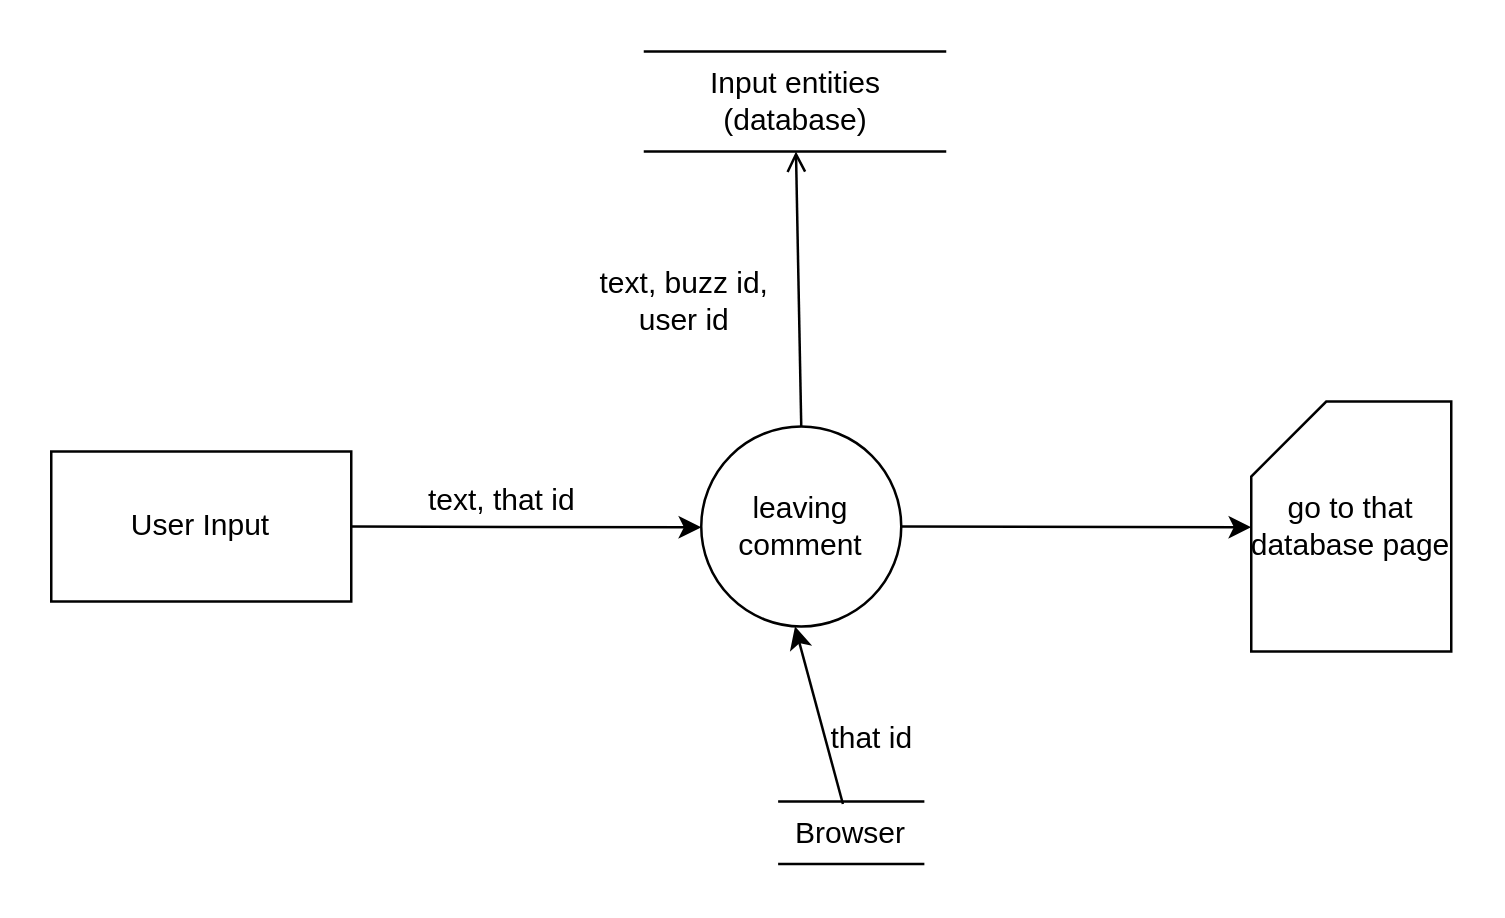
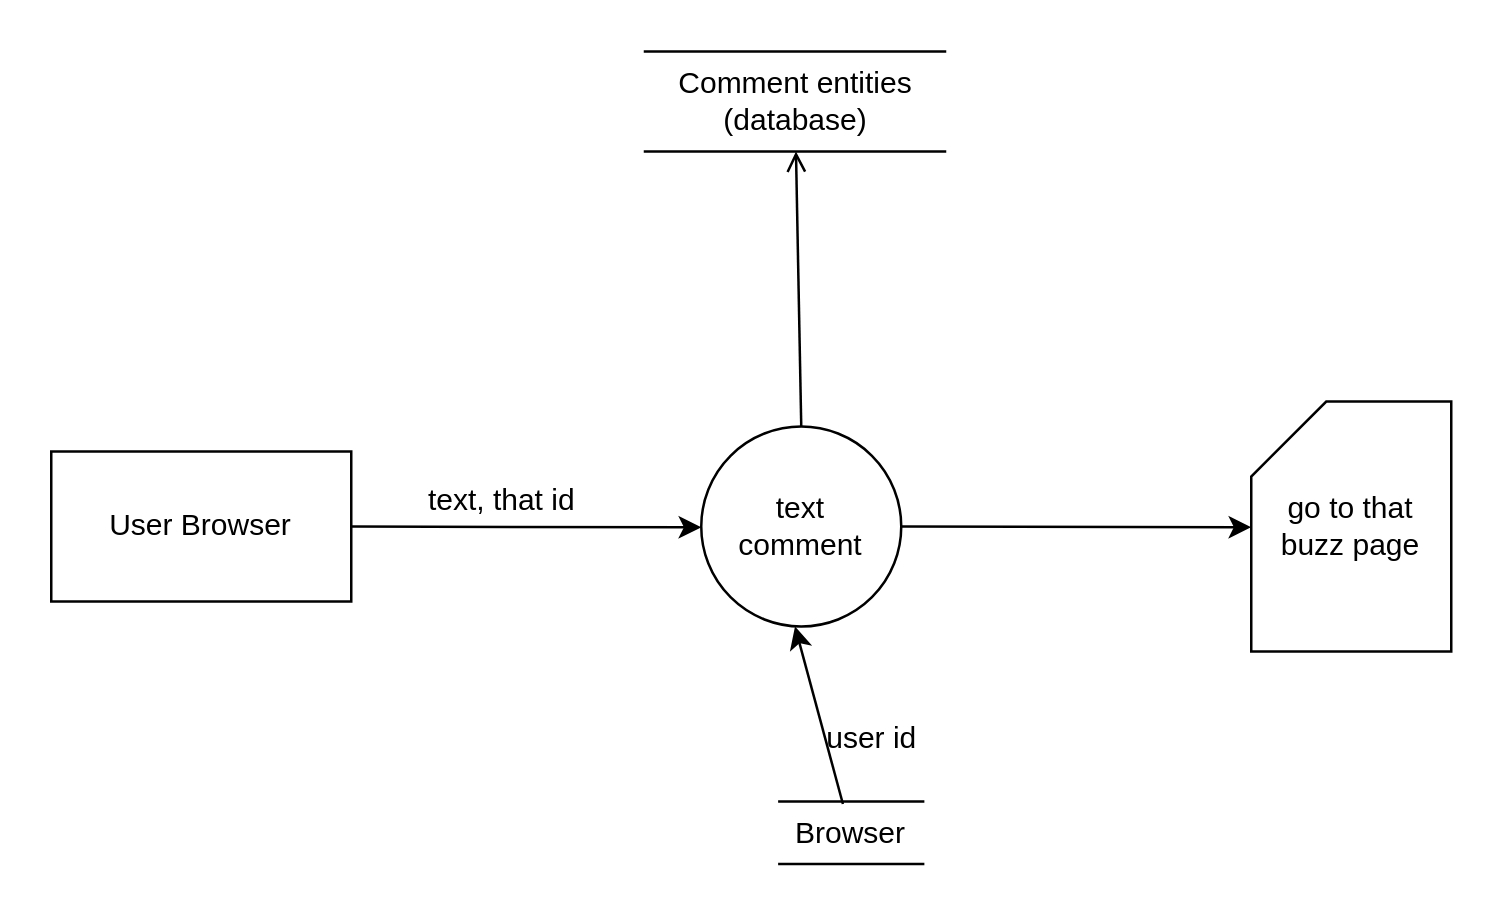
(796, 101) -> (796, 101)
(683, 301) -> none
(201, 526) -> (201, 526)
(801, 526) -> (801, 526)
(1351, 526) -> (1351, 526)
(873, 739) -> (873, 739)
